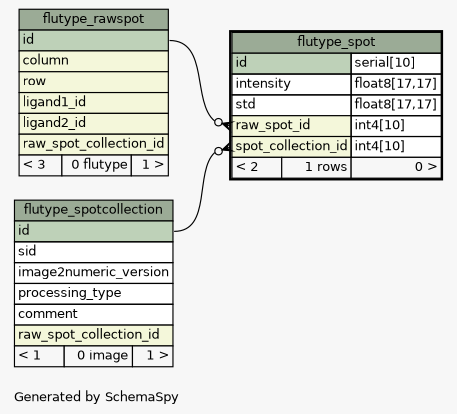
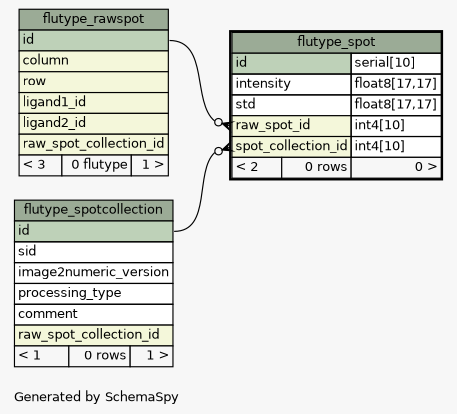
(326, 167) -> (326, 167)
(103, 356) -> (105, 356)
